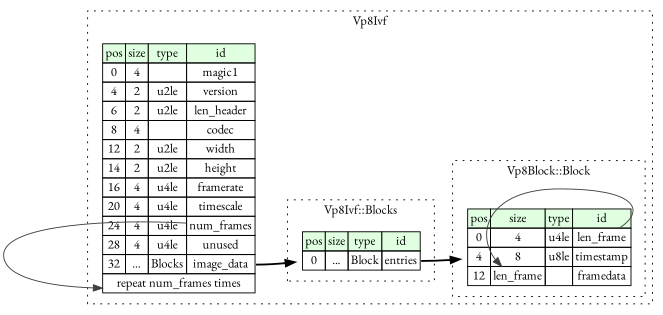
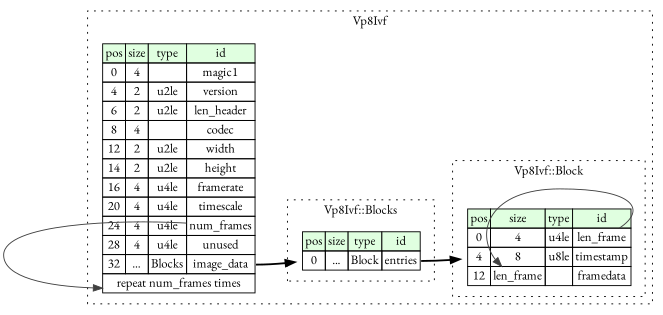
(549, 171) -> (549, 171)
